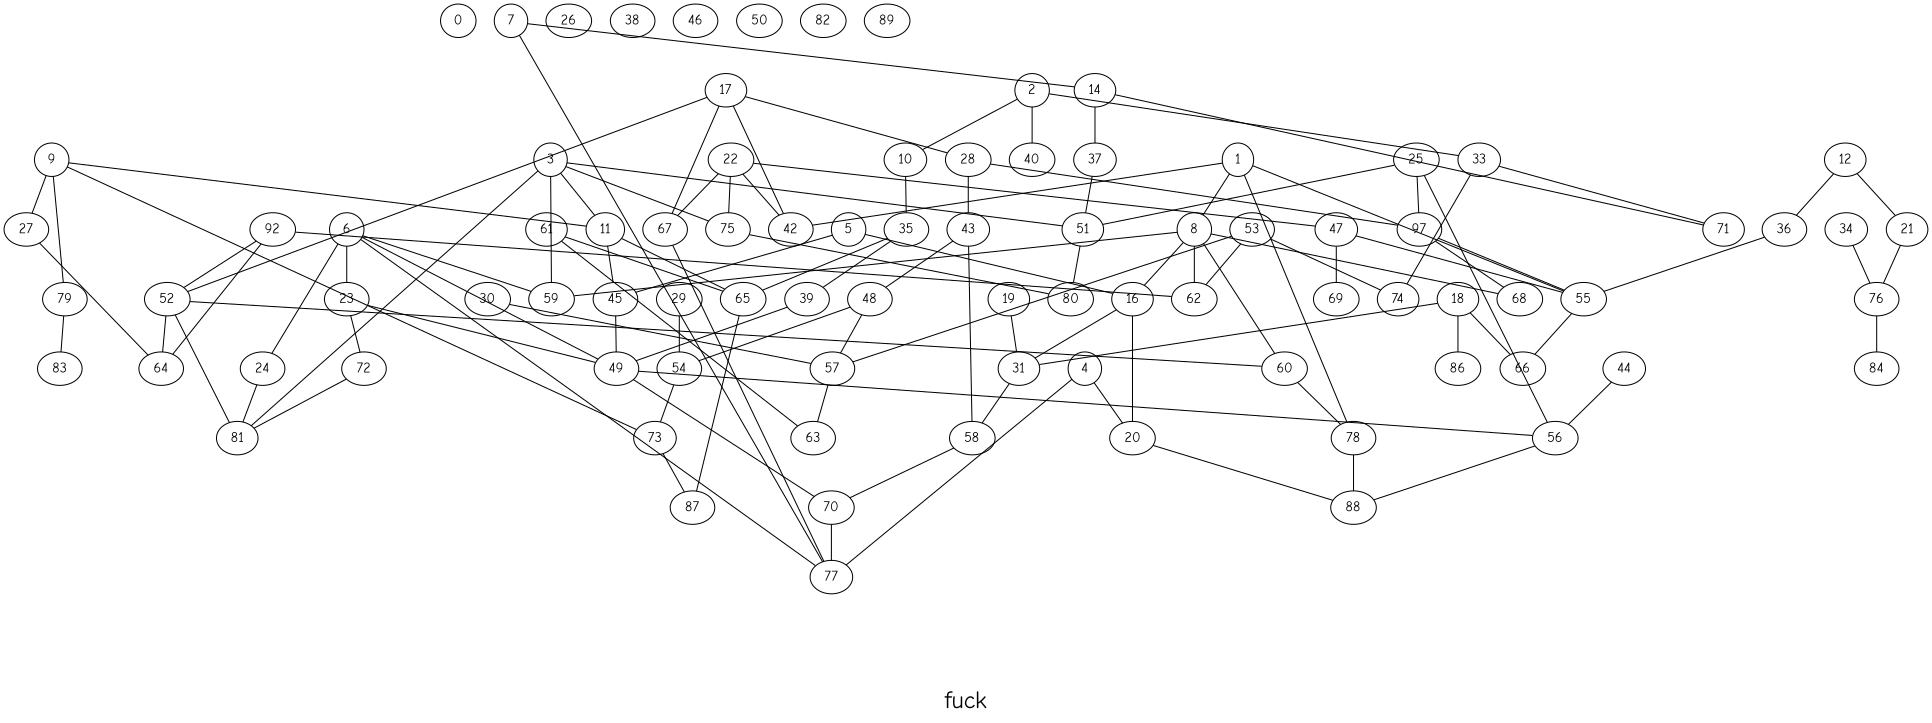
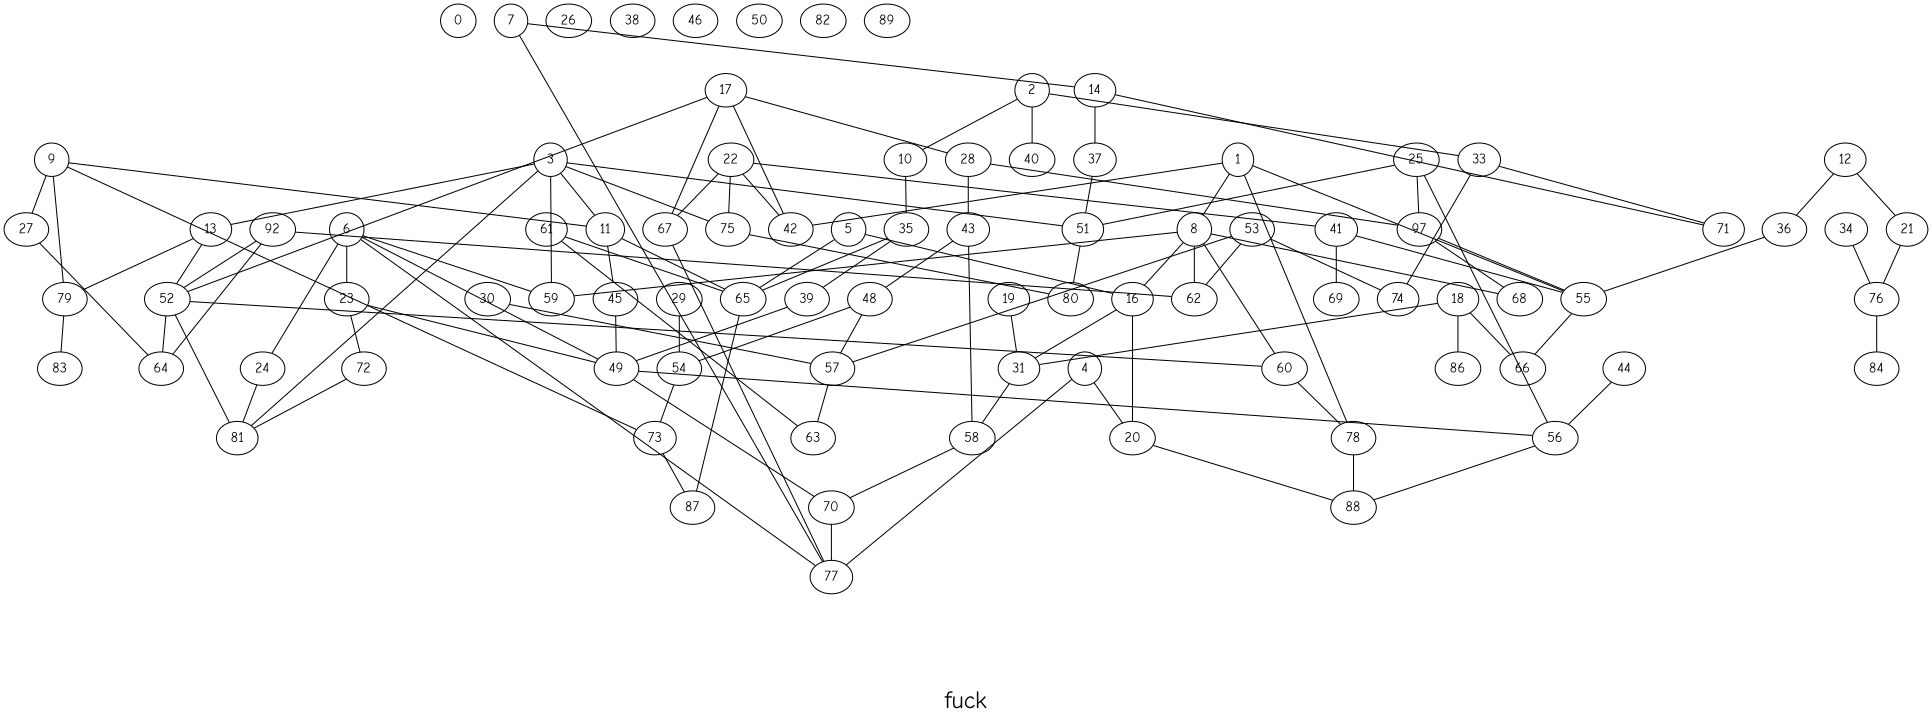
none -> (211, 229)
(1336, 229) -> (1336, 229)
(754, 258) -> (799, 262)
